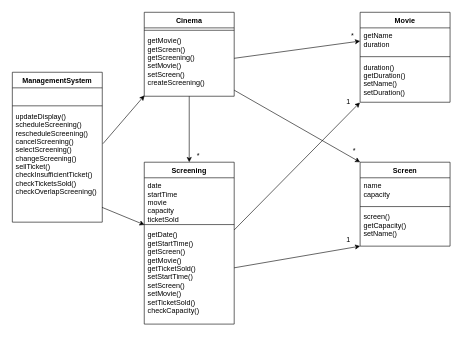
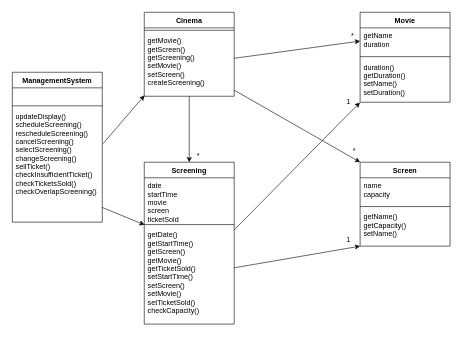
(156, 186) -> (156, 186)
(380, 217) -> (382, 217)
